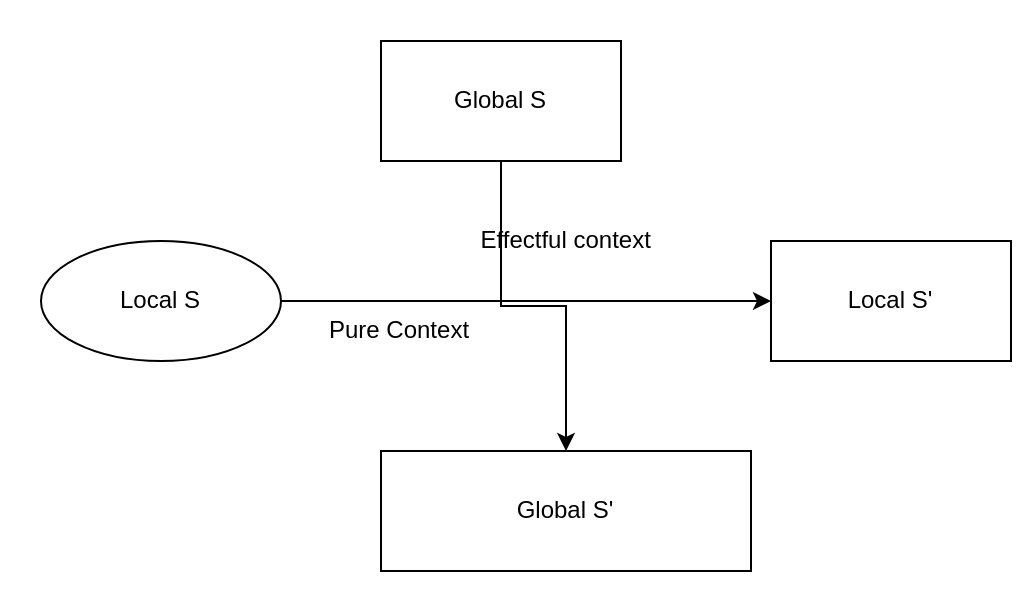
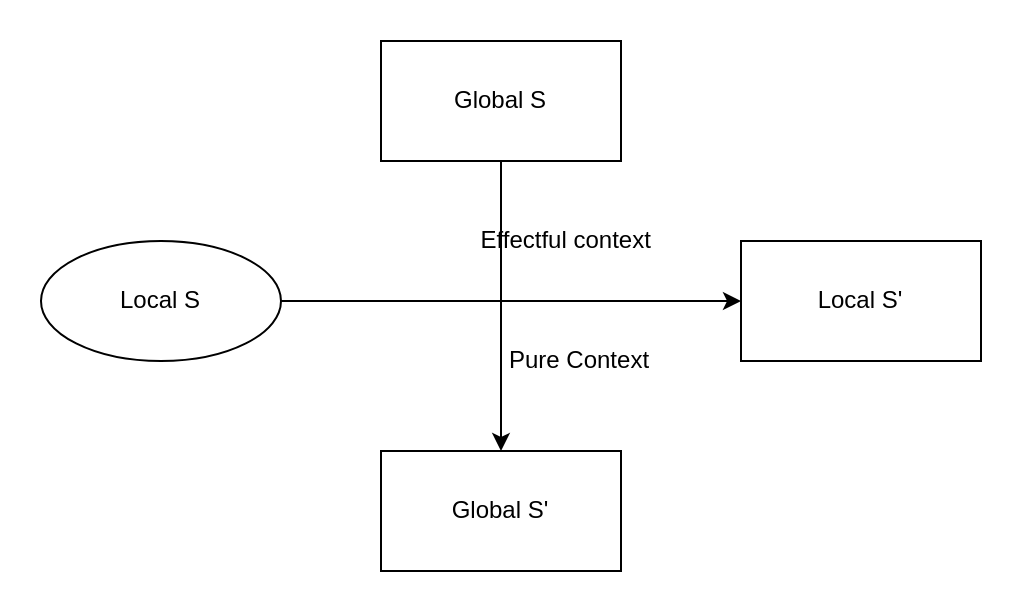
(891, 301) -> (861, 301)
(399, 331) -> (579, 361)
(566, 511) -> (501, 511)
